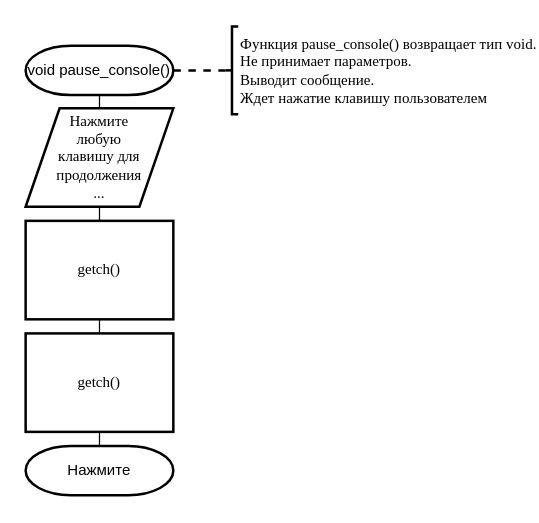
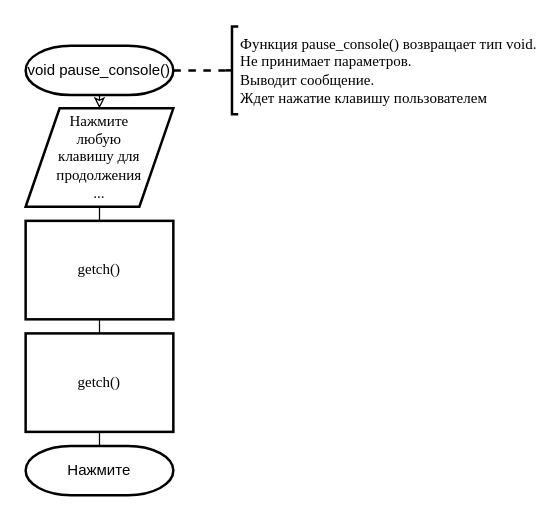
(99, 102) -> (99, 98)
